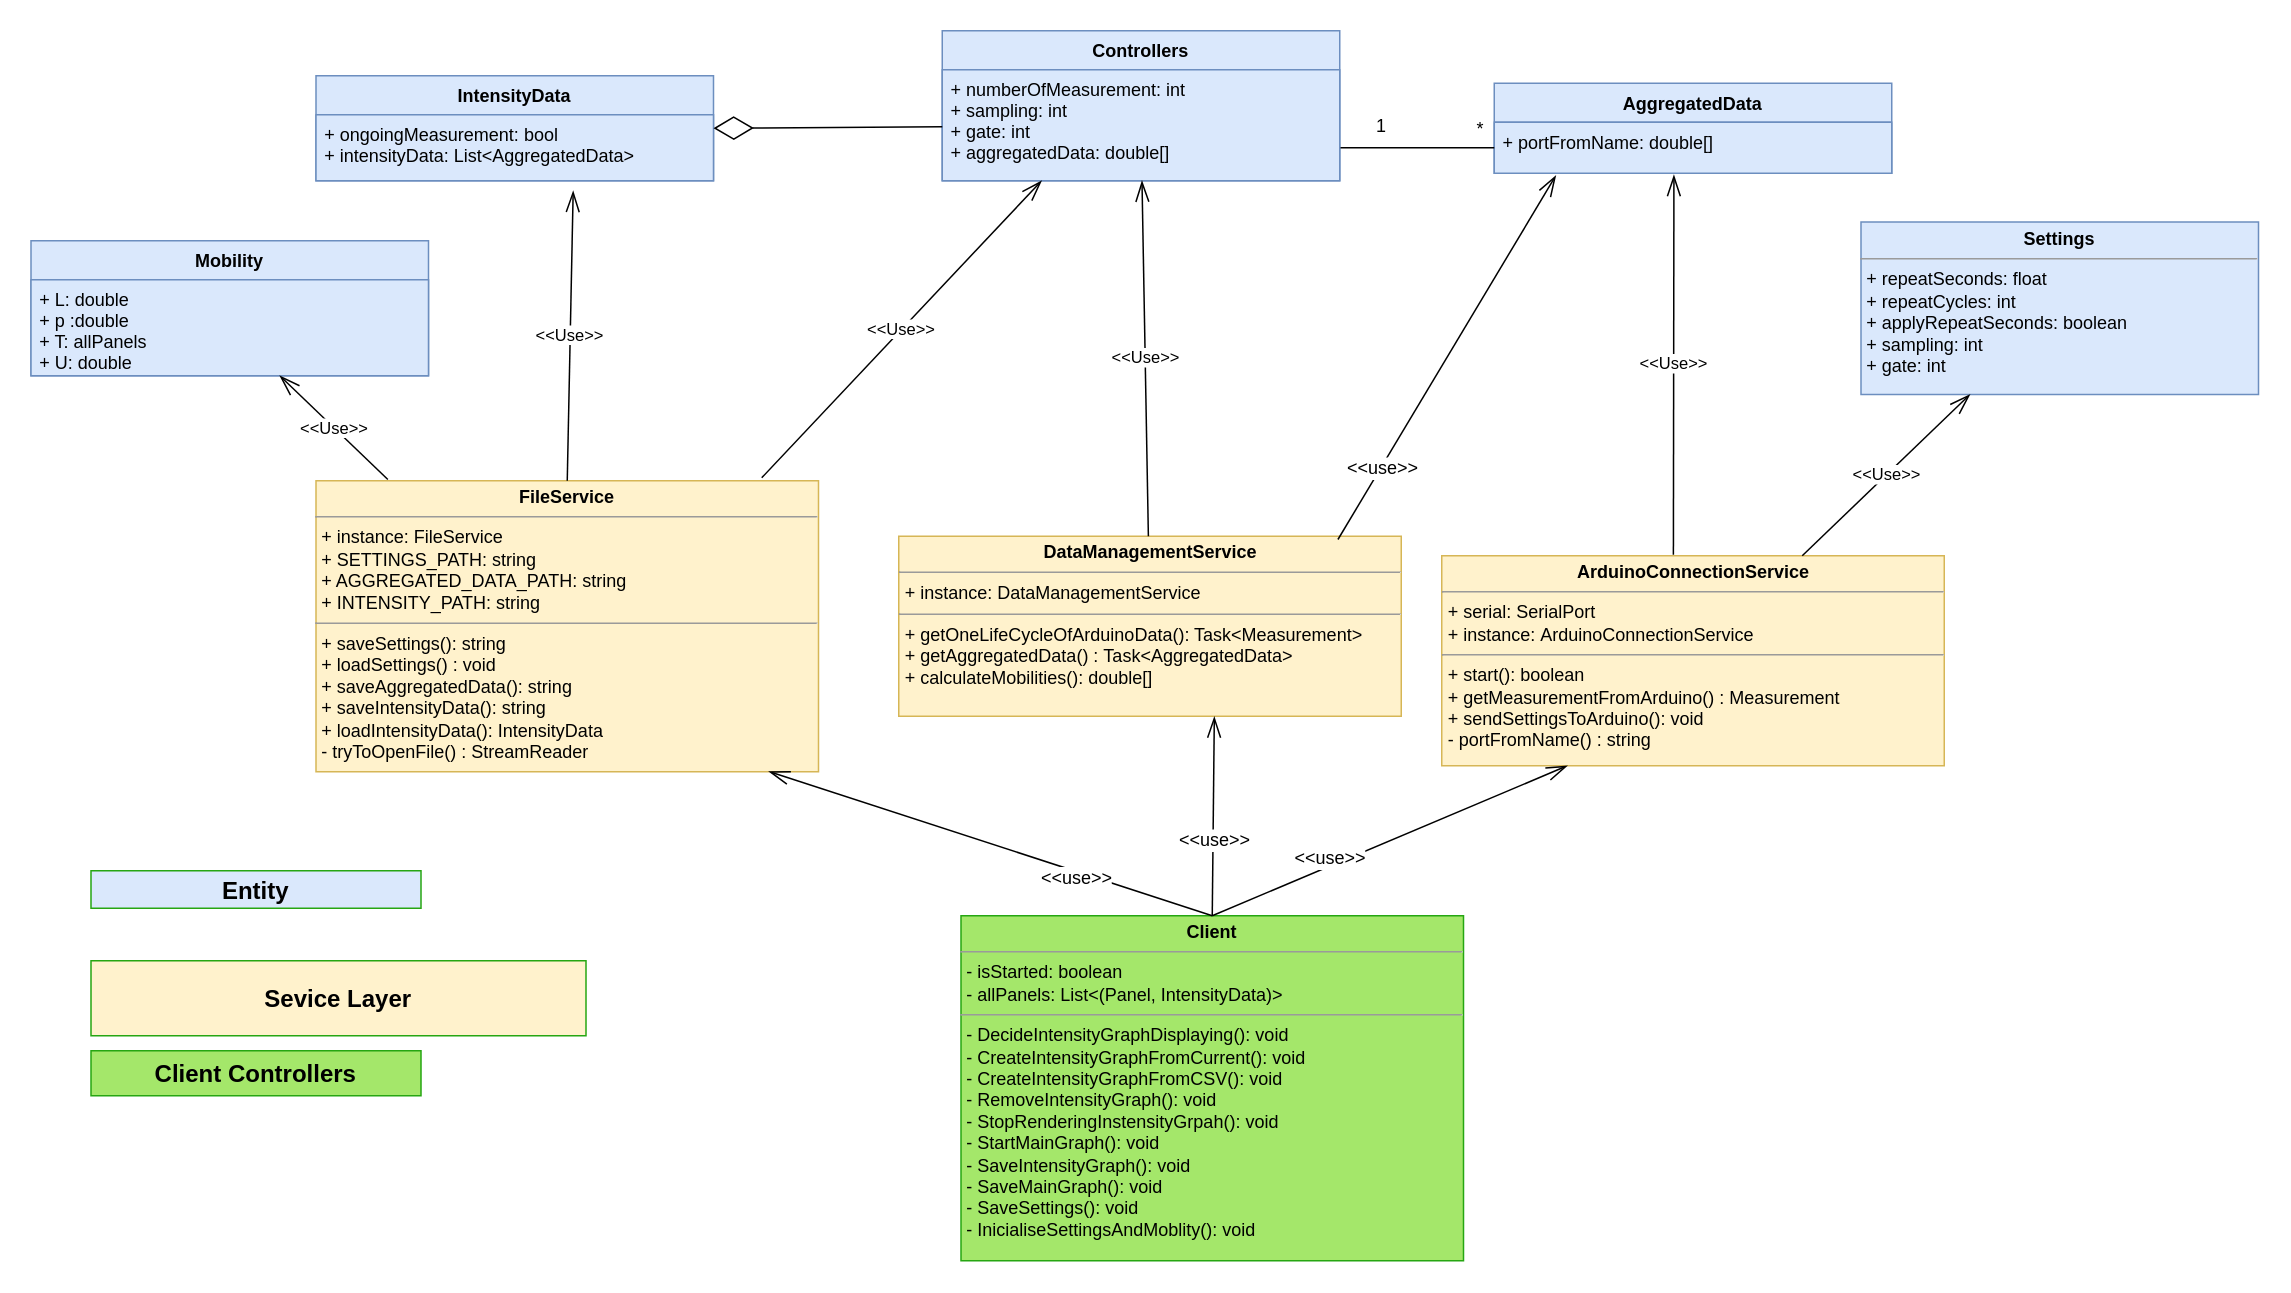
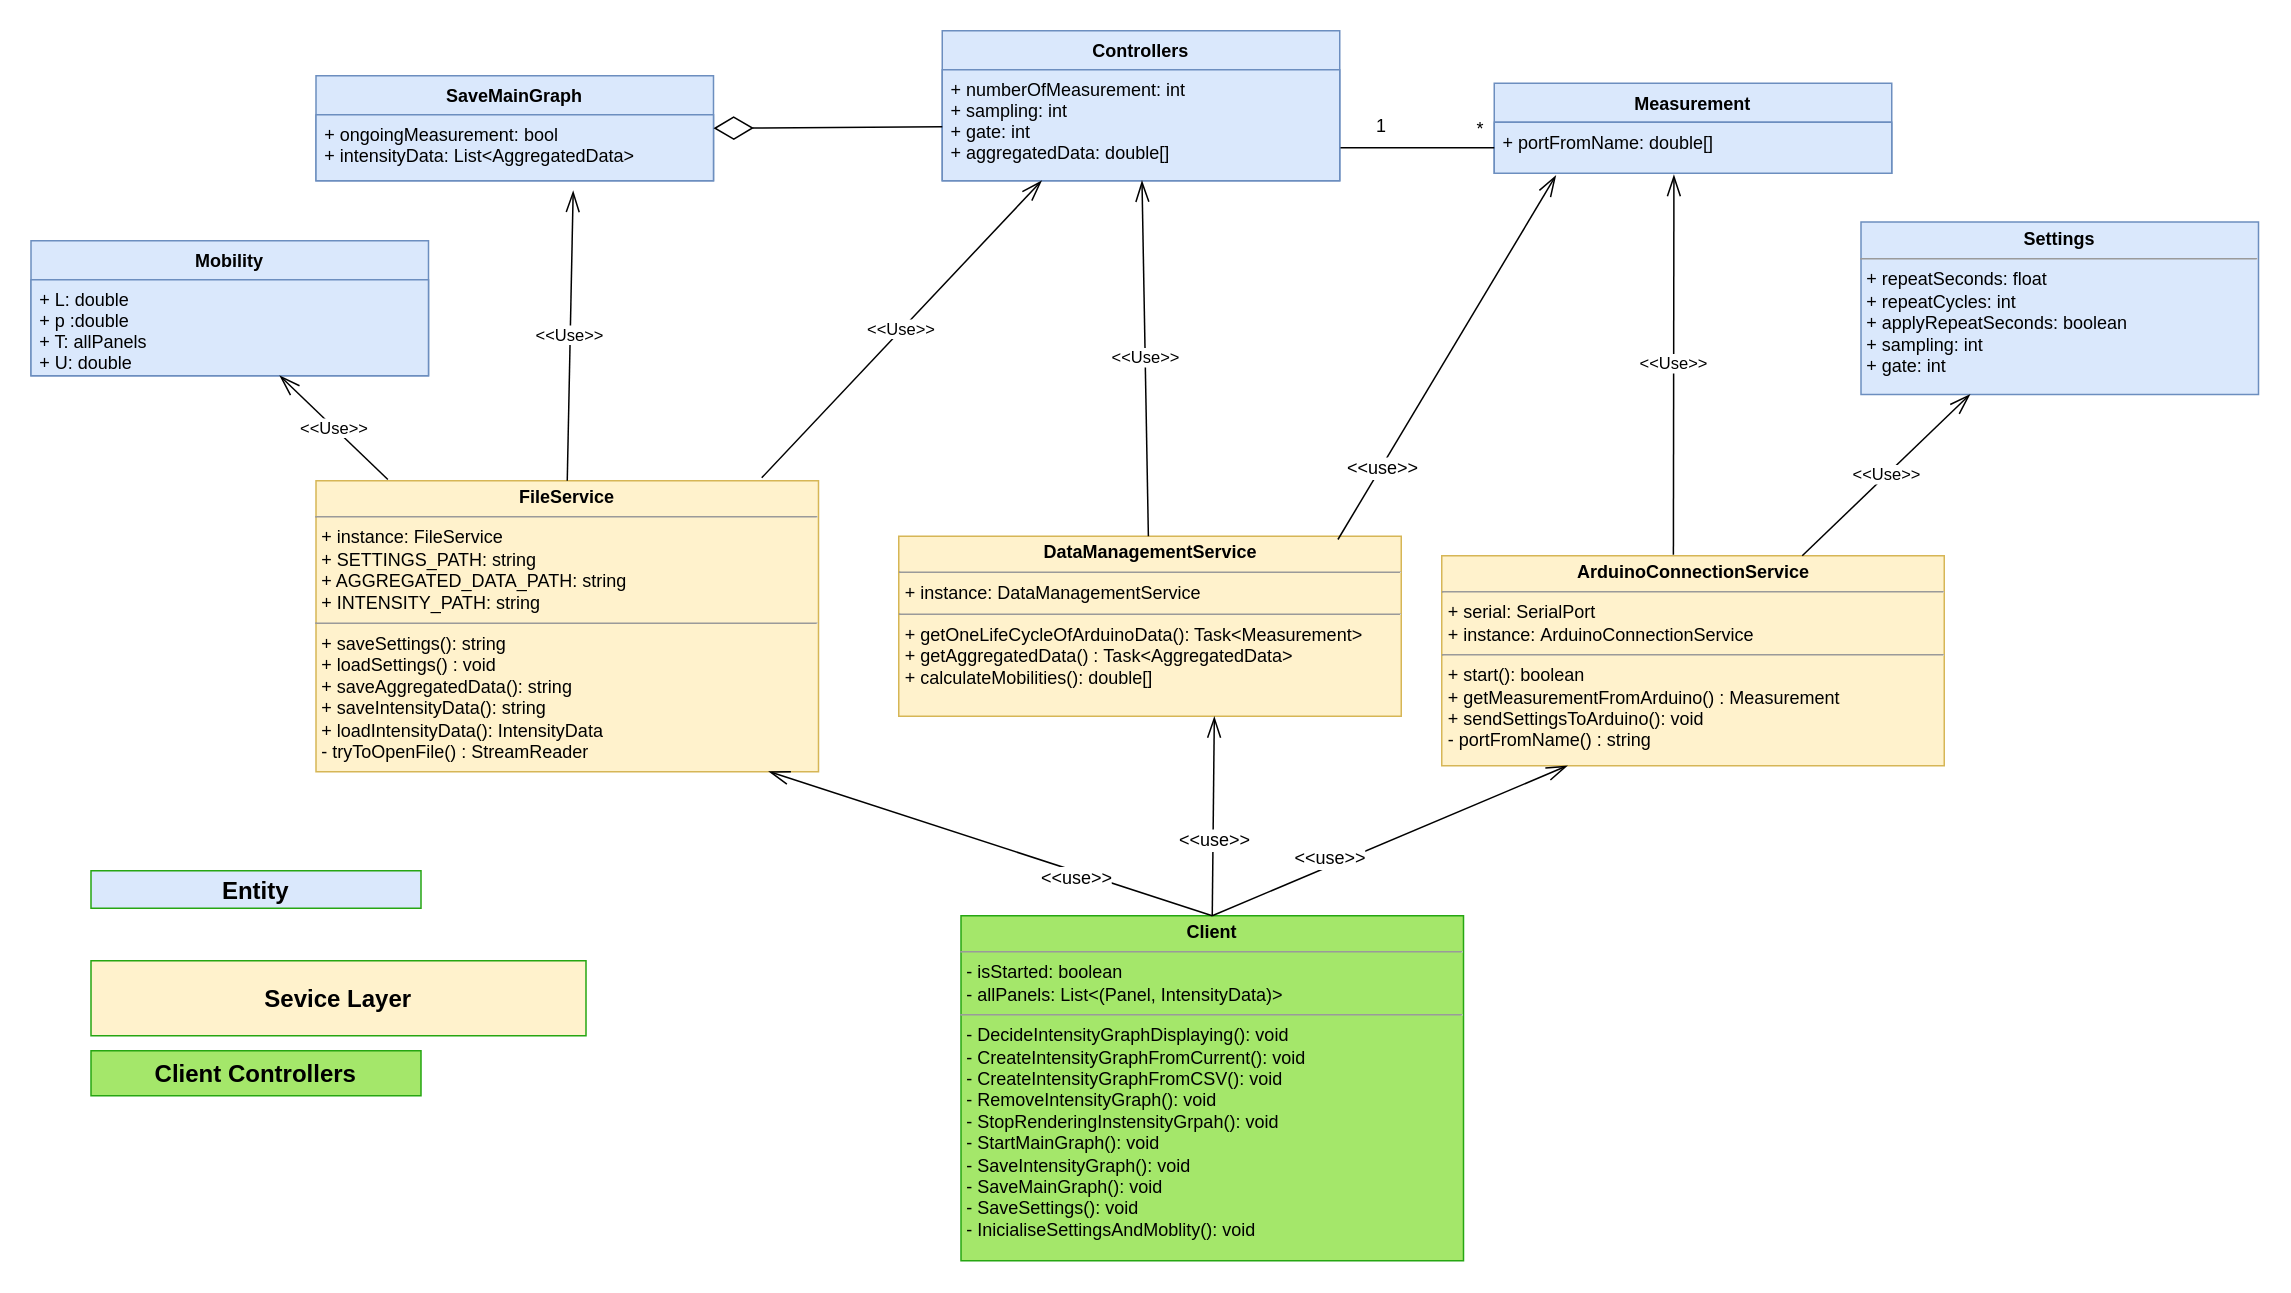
(514, 96) -> (514, 96)
(1692, 104) -> (1692, 104)
